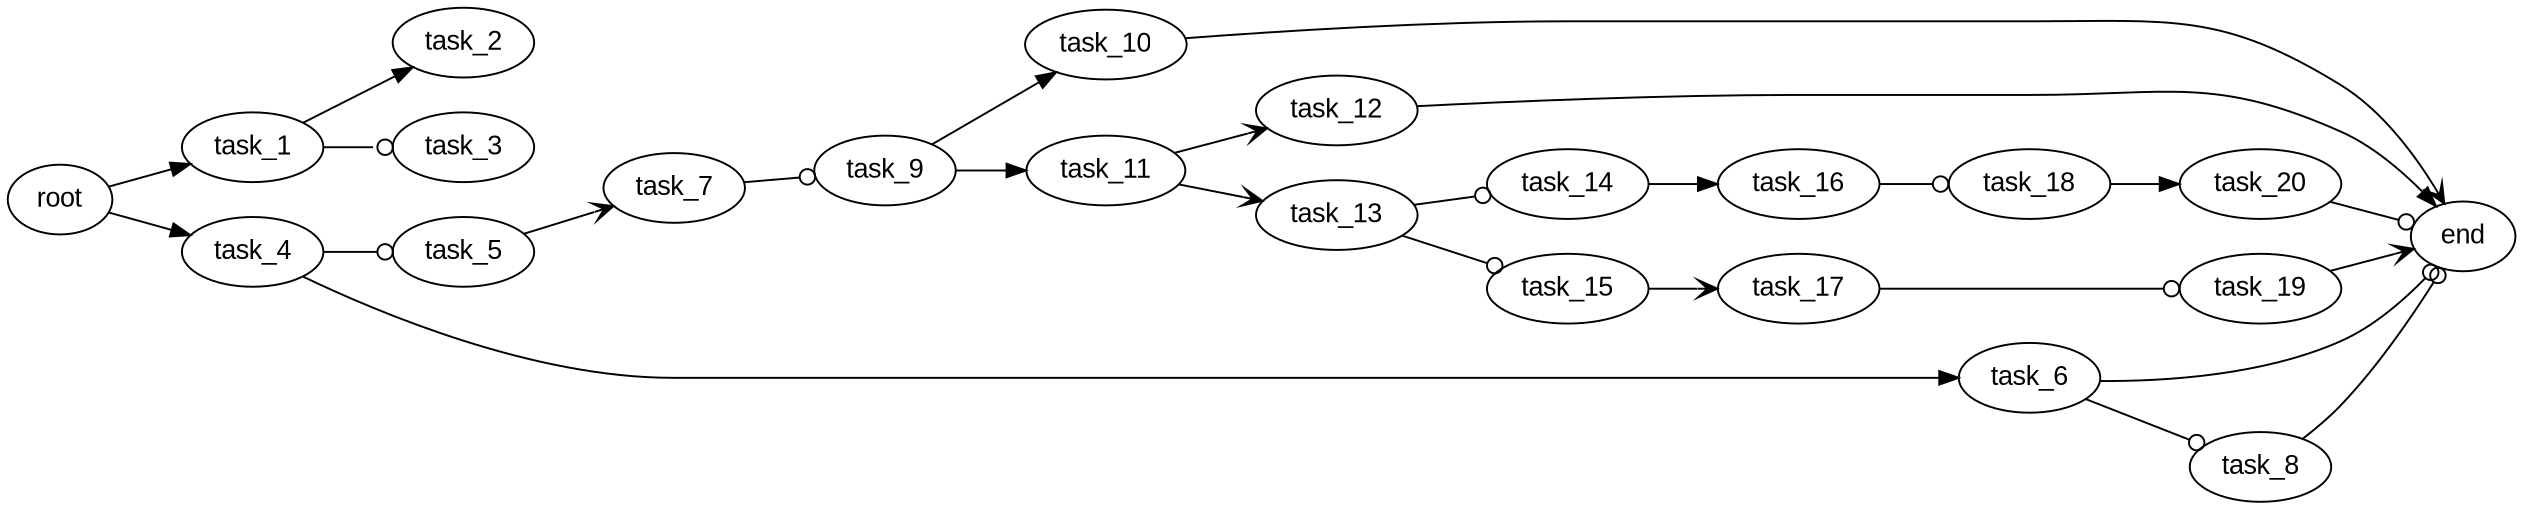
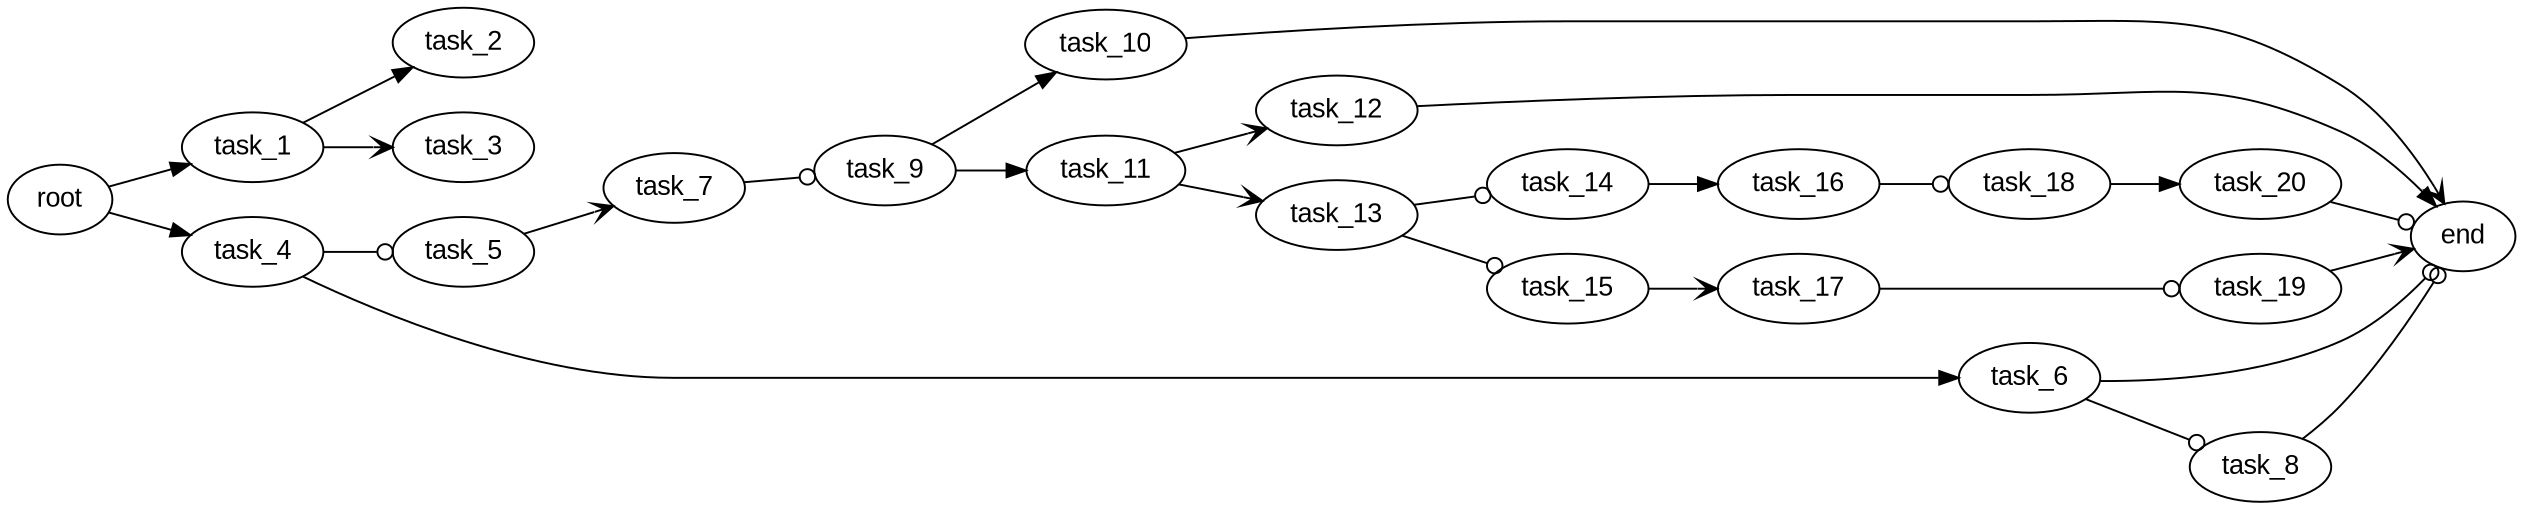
(348, 147) -> (348, 147)
